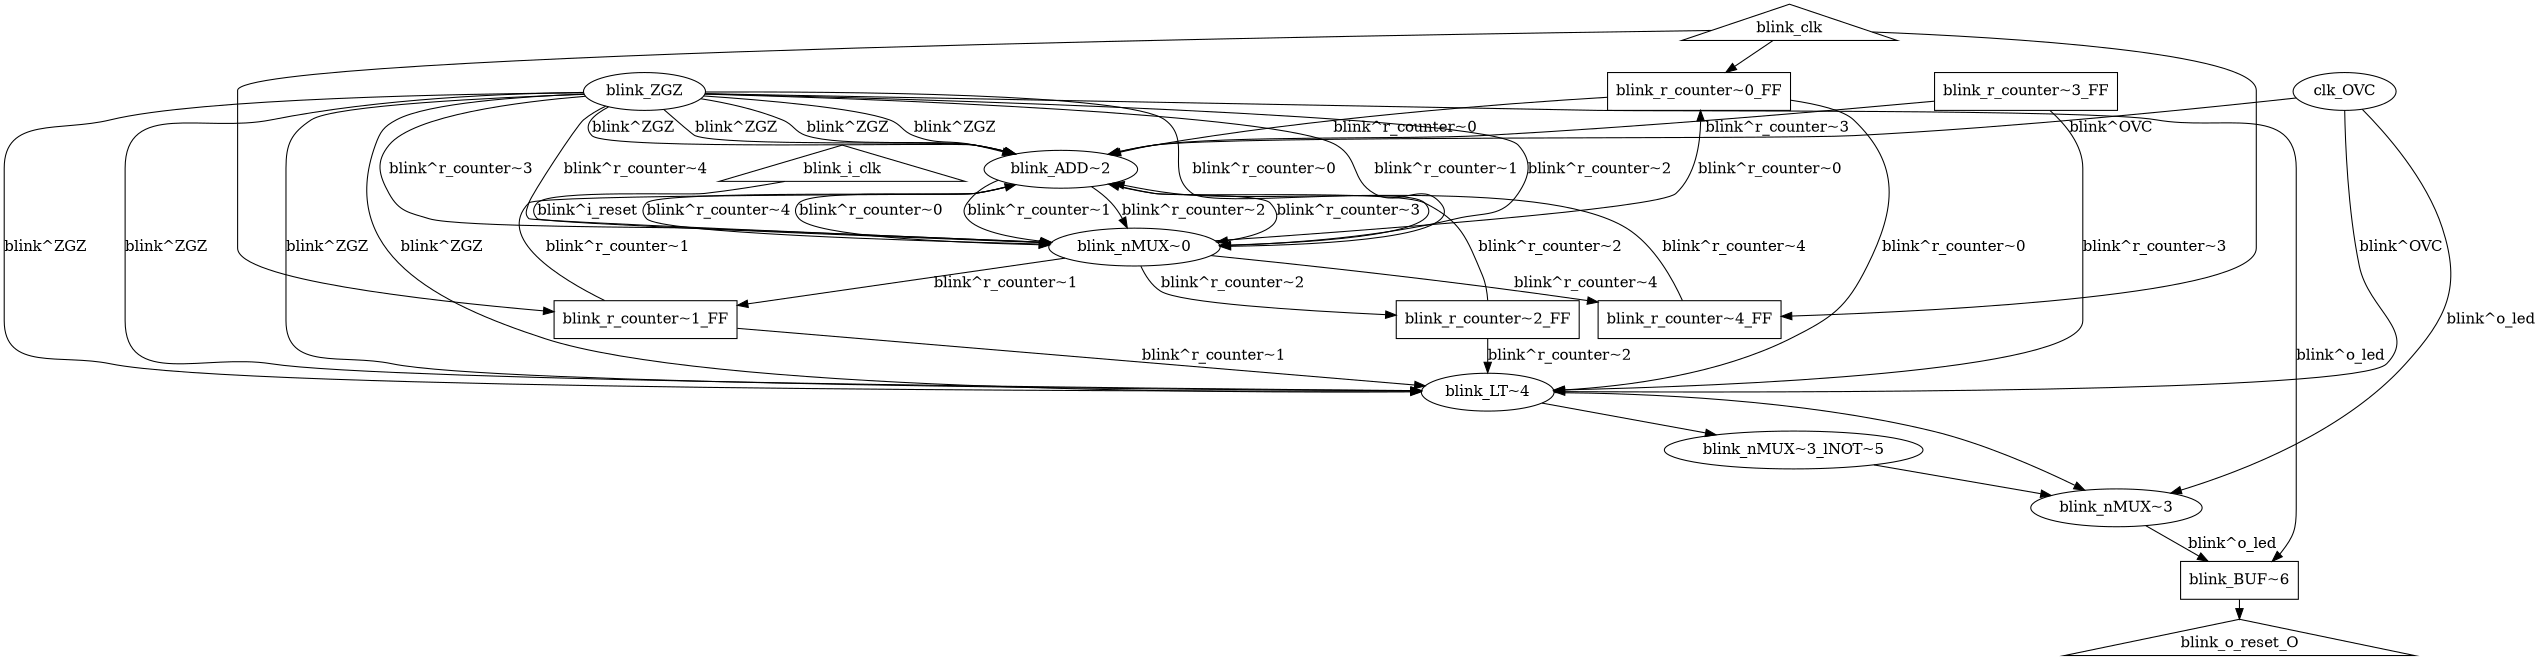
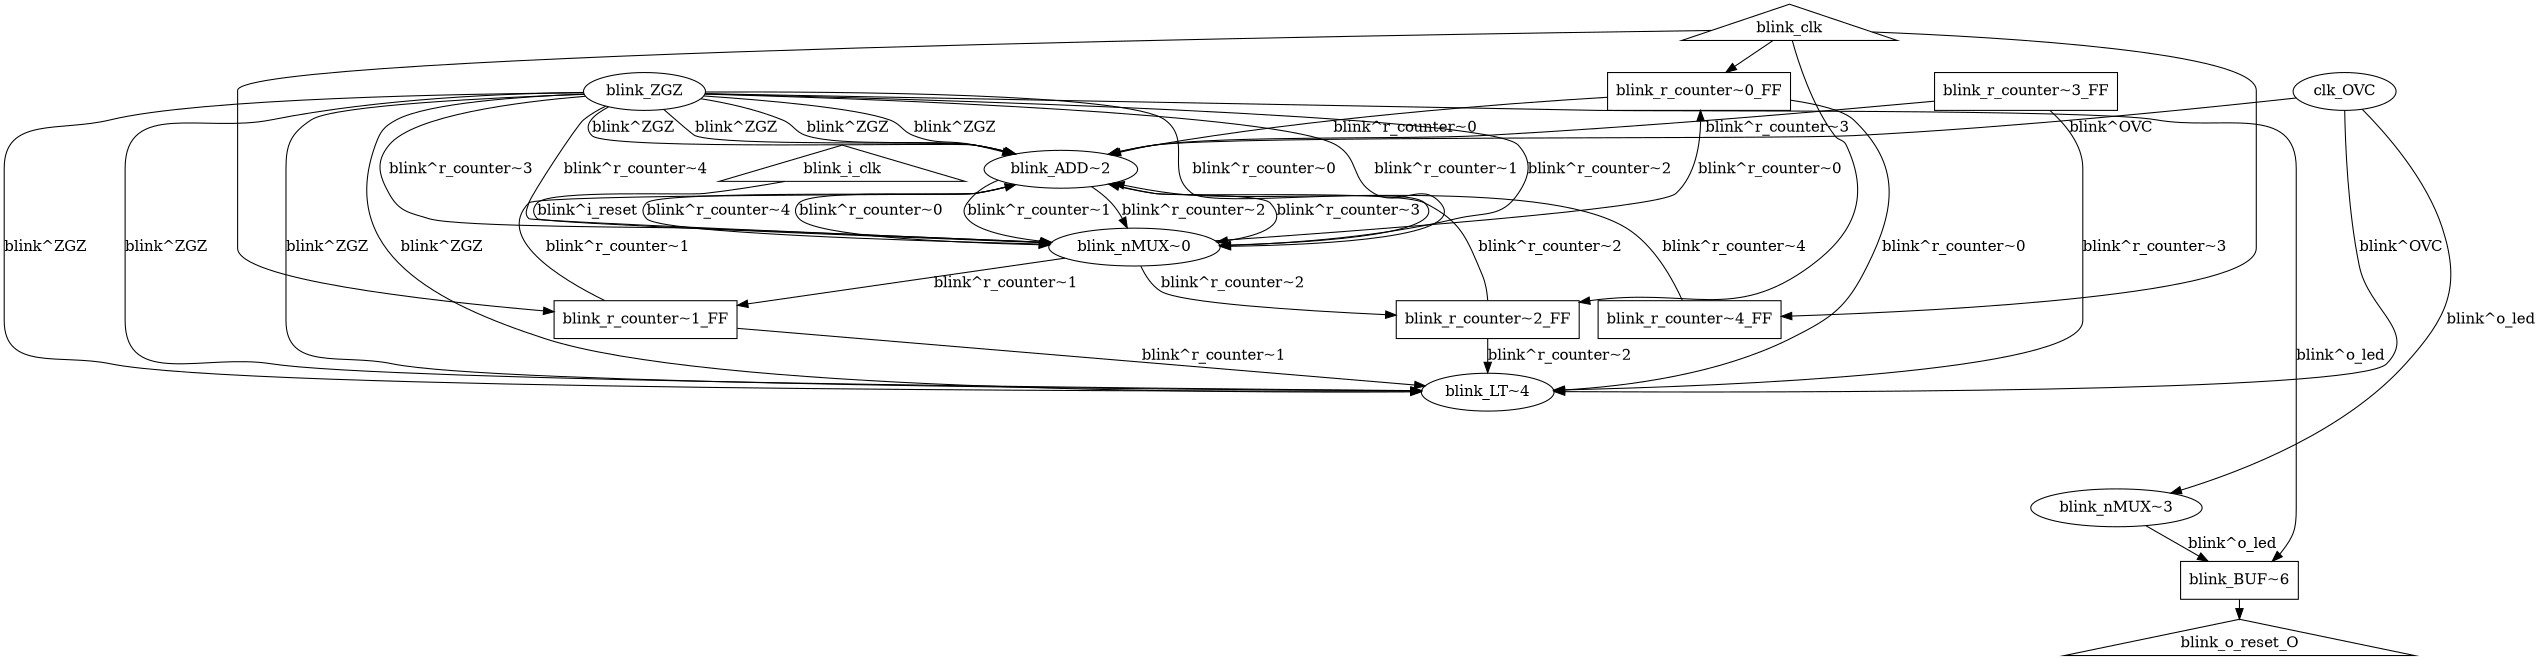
none -> (1823, 256)
(1399, 276) -> none
(1820, 410) -> none
(1794, 450) -> none
